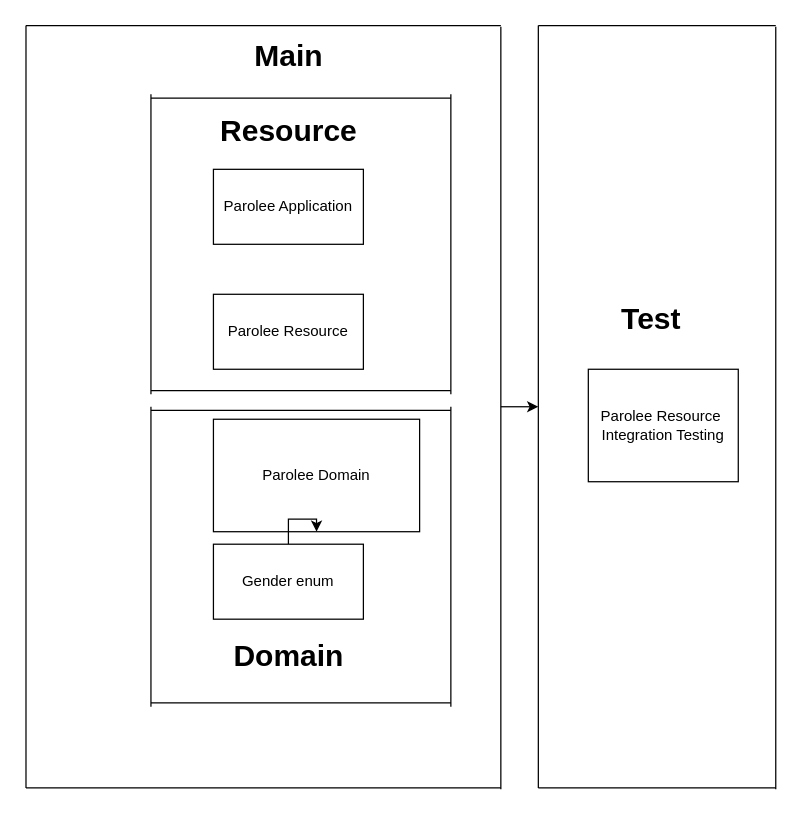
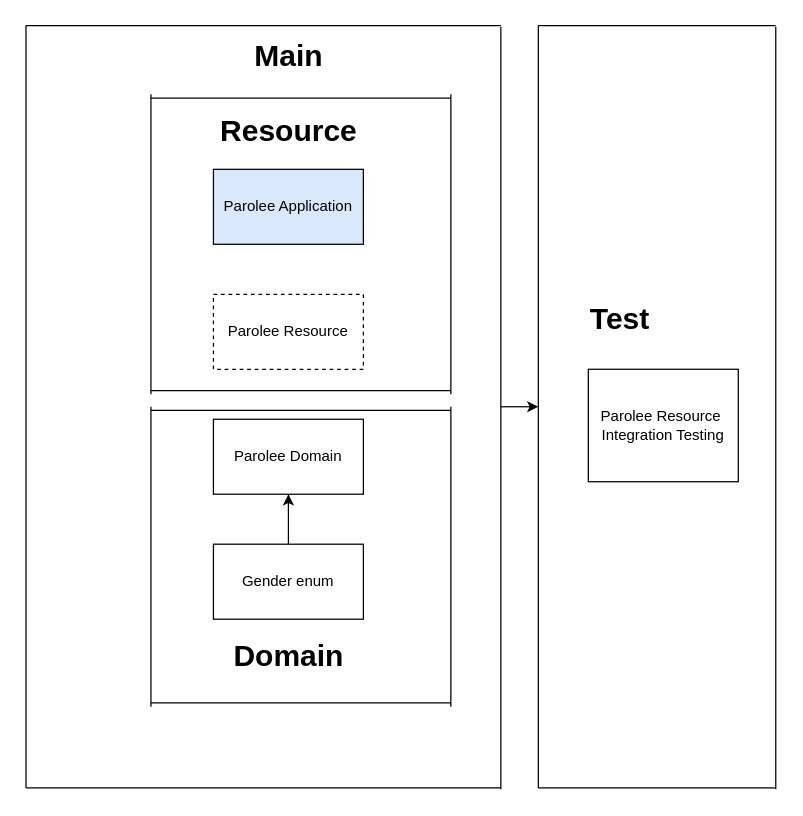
(288, 207) -> (288, 207)
(651, 319) -> (619, 319)
(288, 332) -> (288, 332)
(316, 476) -> (288, 457)
